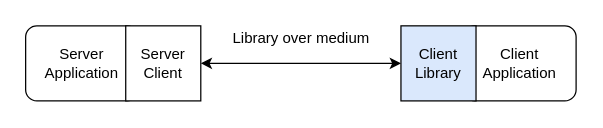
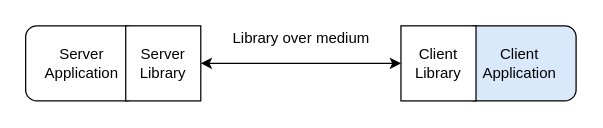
(163, 63) -> (163, 63)
(438, 63) -> (438, 63)
(519, 63) -> (519, 63)
